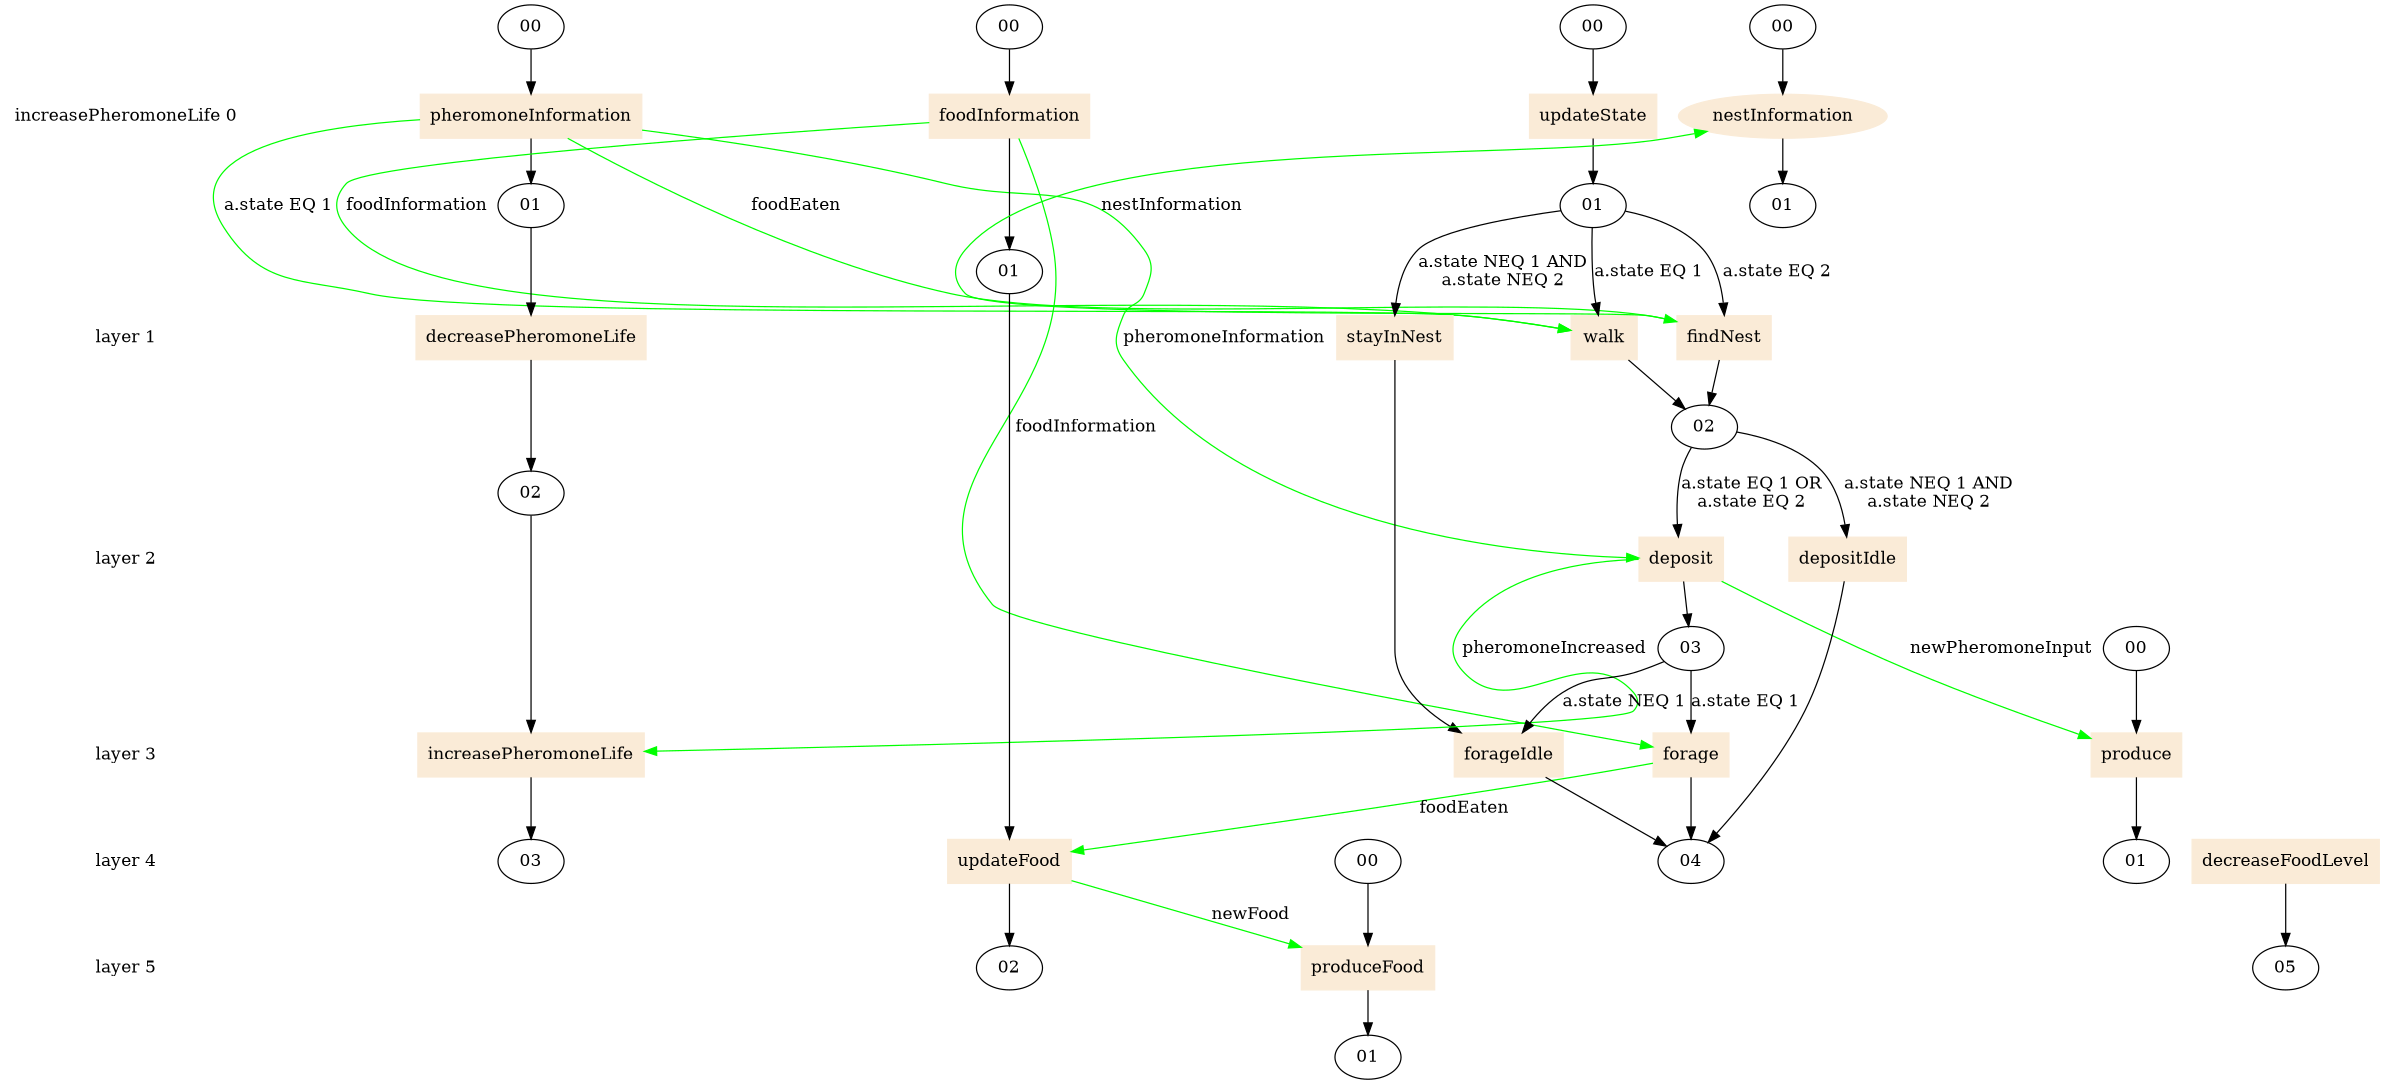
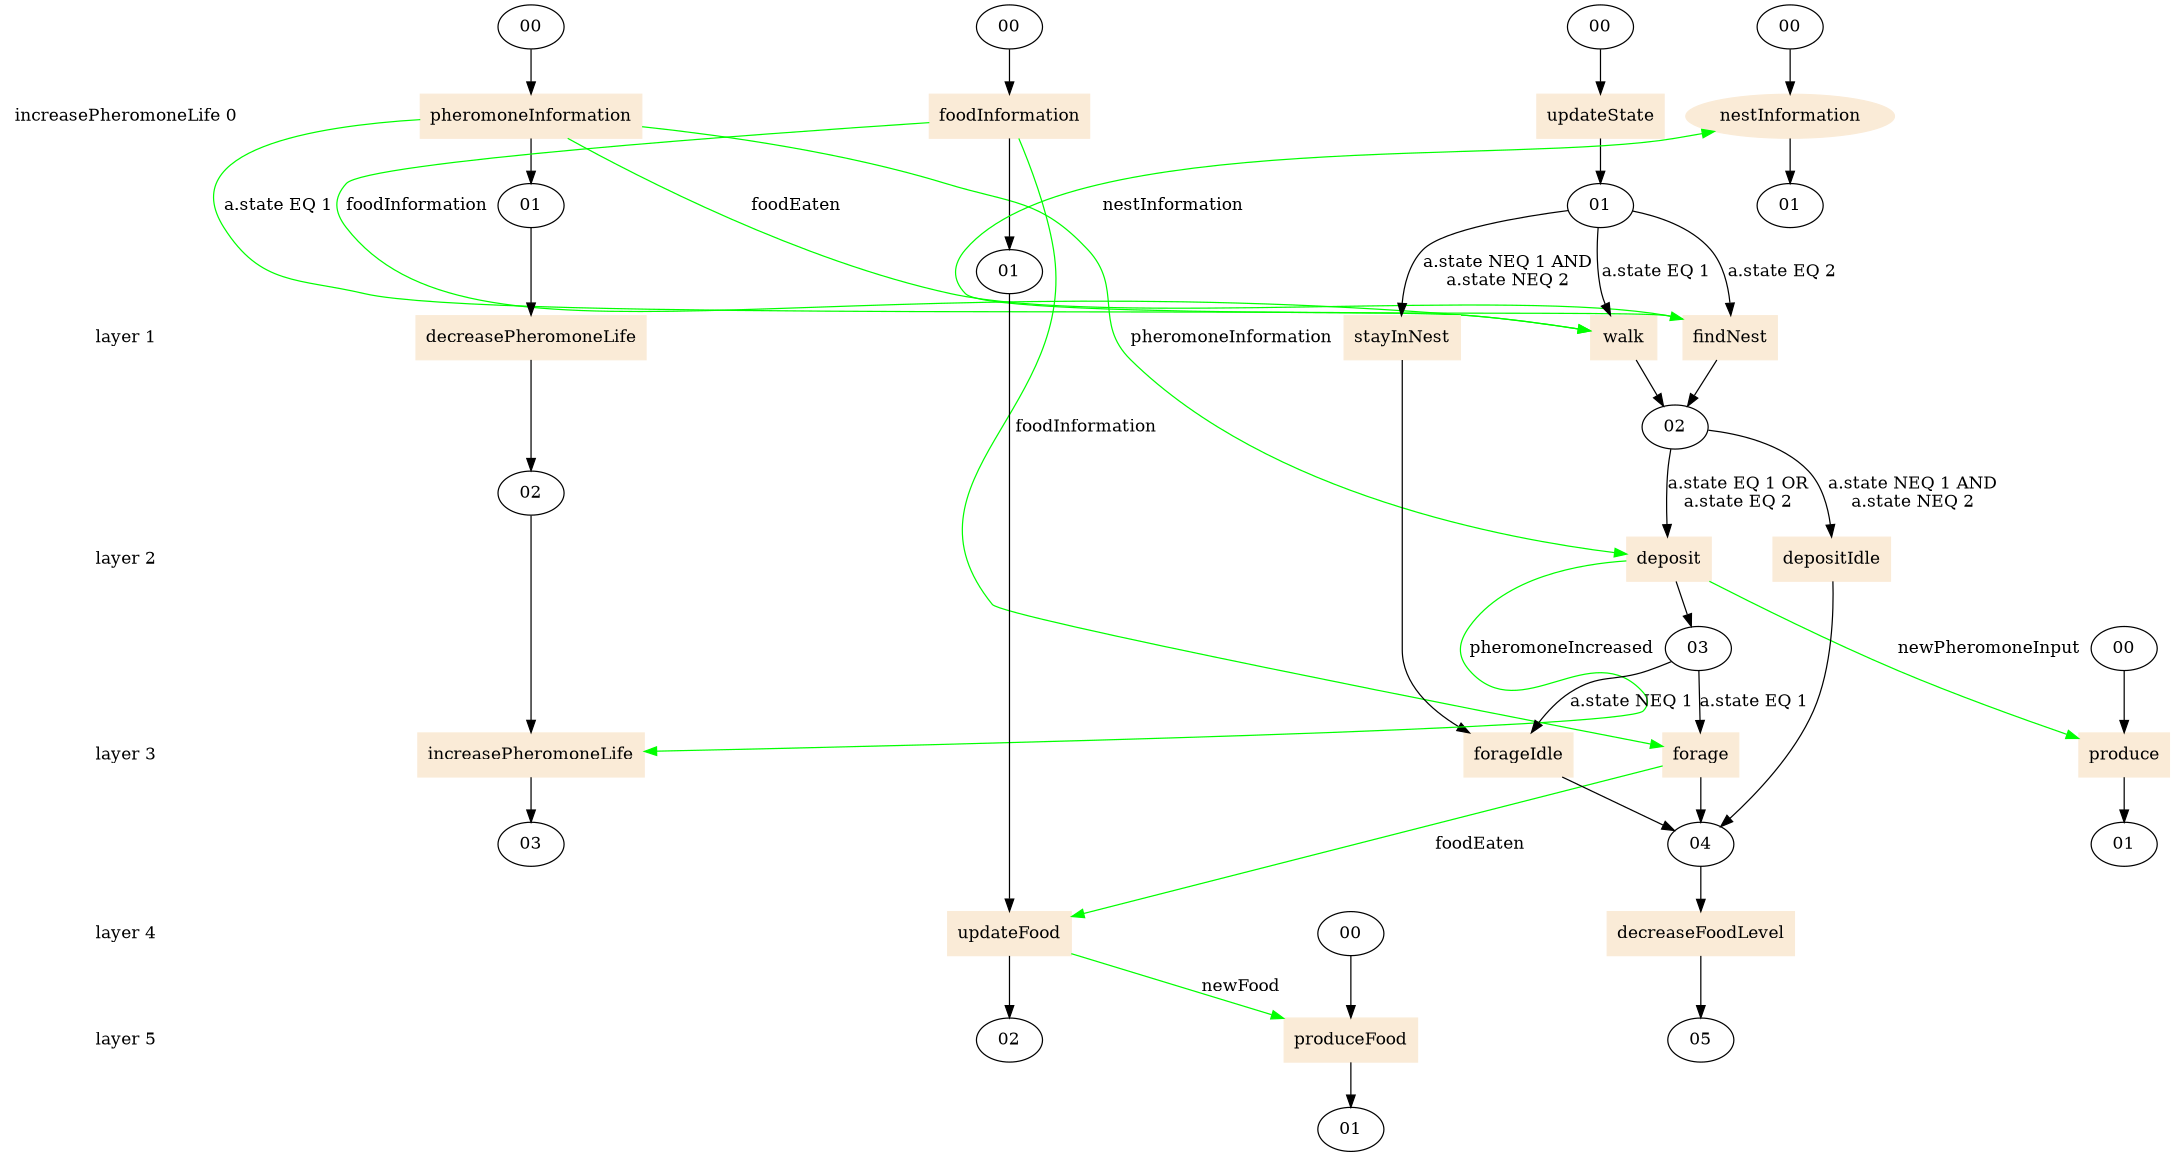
none -> (1701, 883)
